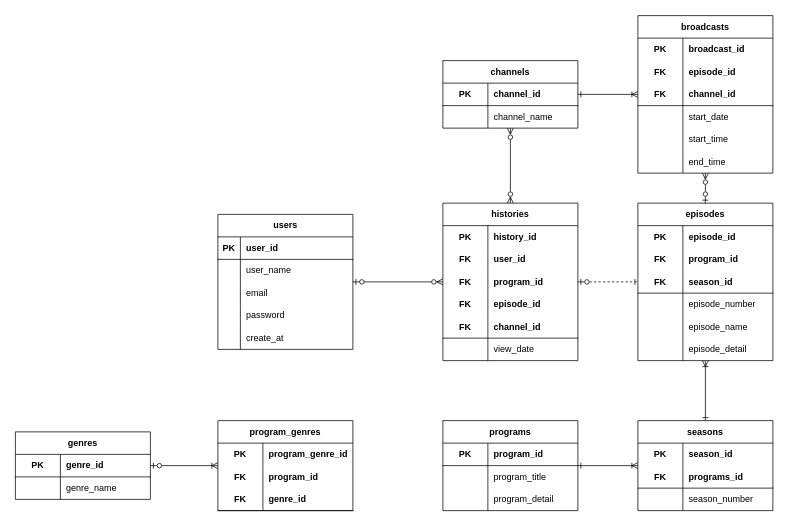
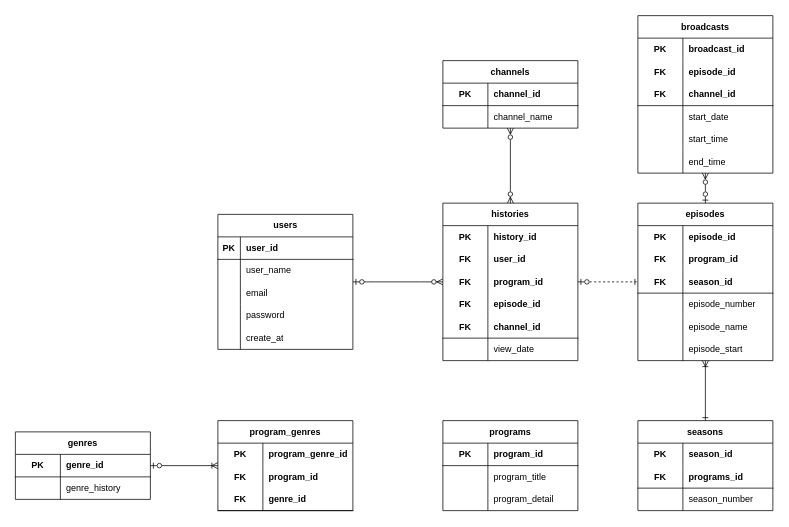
(607, 94) -> none
(721, 349) -> (720, 349)
(607, 465) -> none
(92, 488) -> (98, 488)
